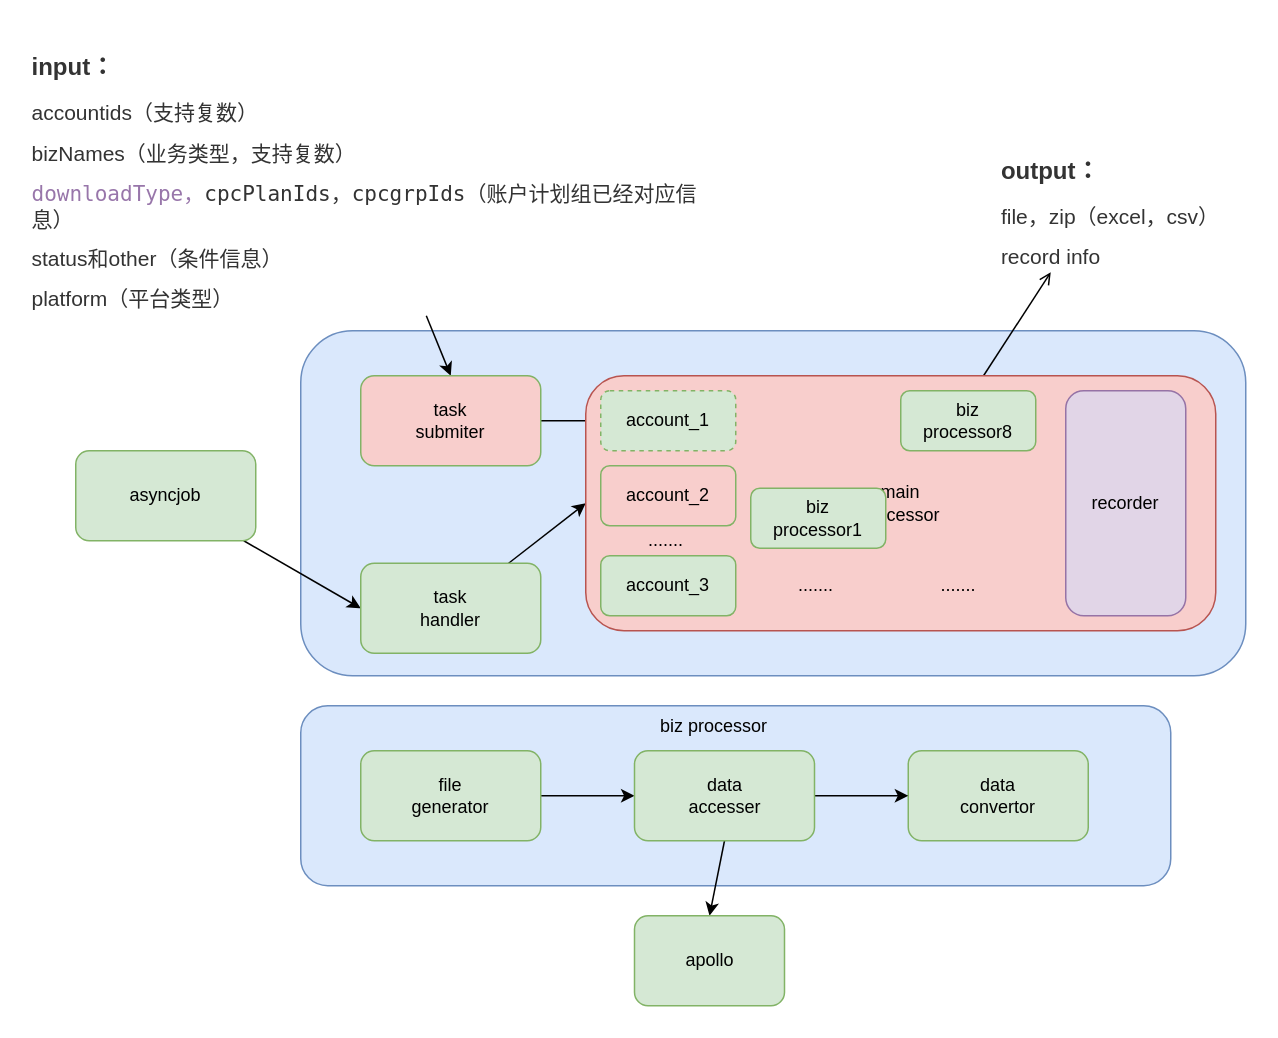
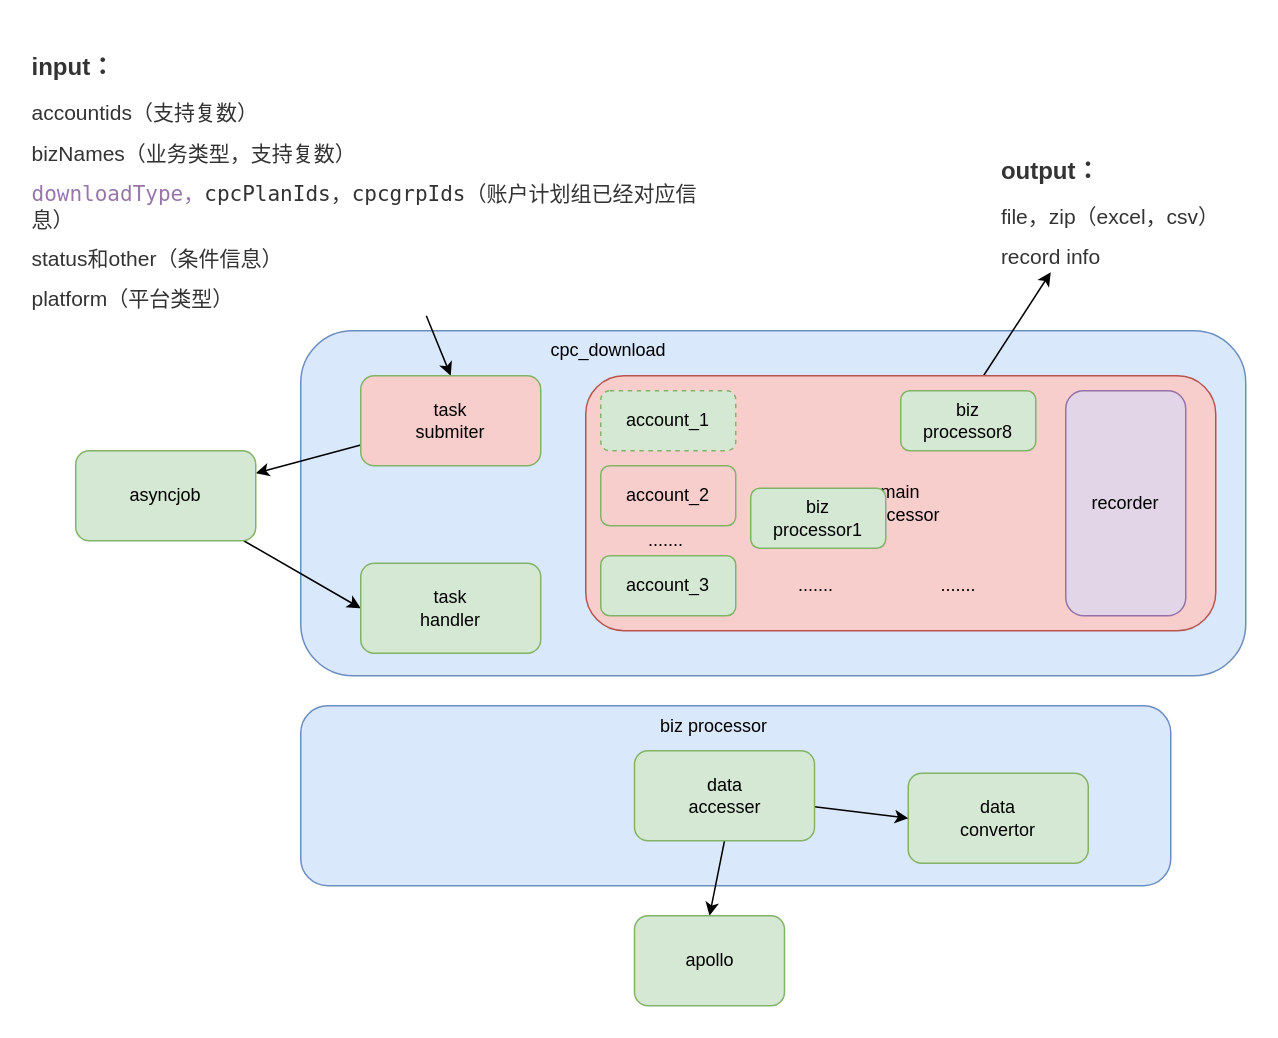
(1046, 279) -> (1044, 282)
none -> (616, 350)
(563, 421) -> (313, 458)
(543, 536) -> none
(451, 796) -> none
(583, 796) -> none
(998, 796) -> (998, 818)
